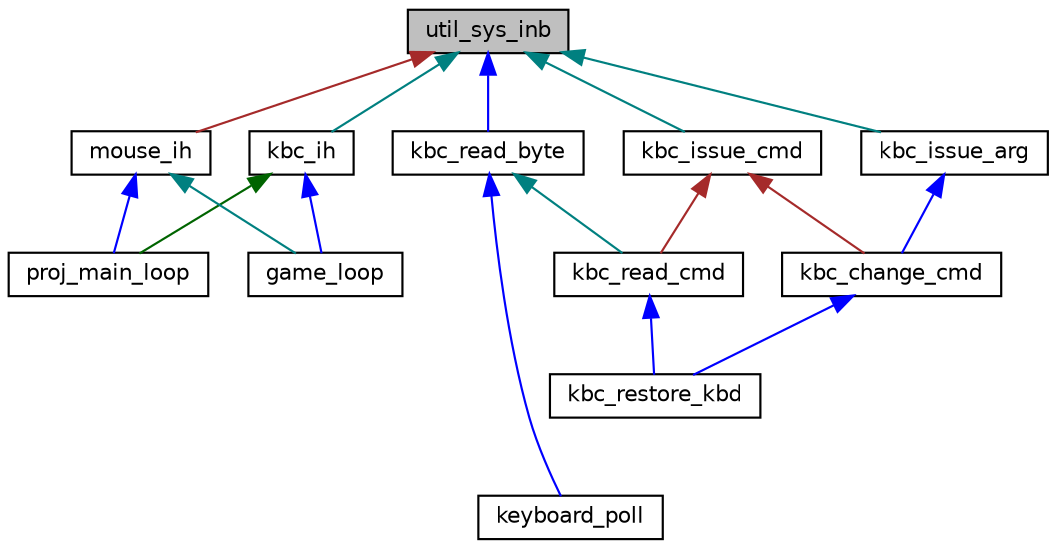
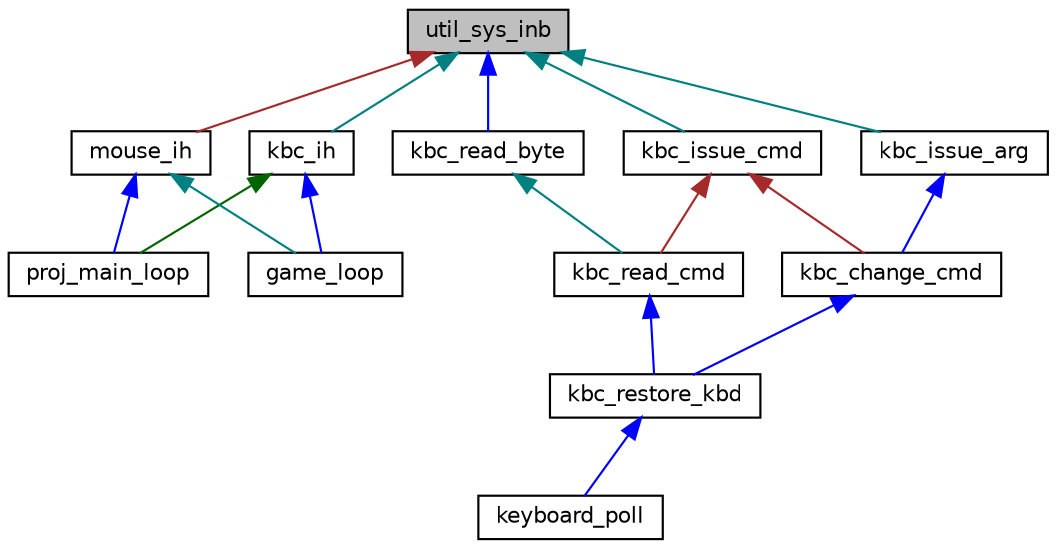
(513, 349) -> (606, 466)
